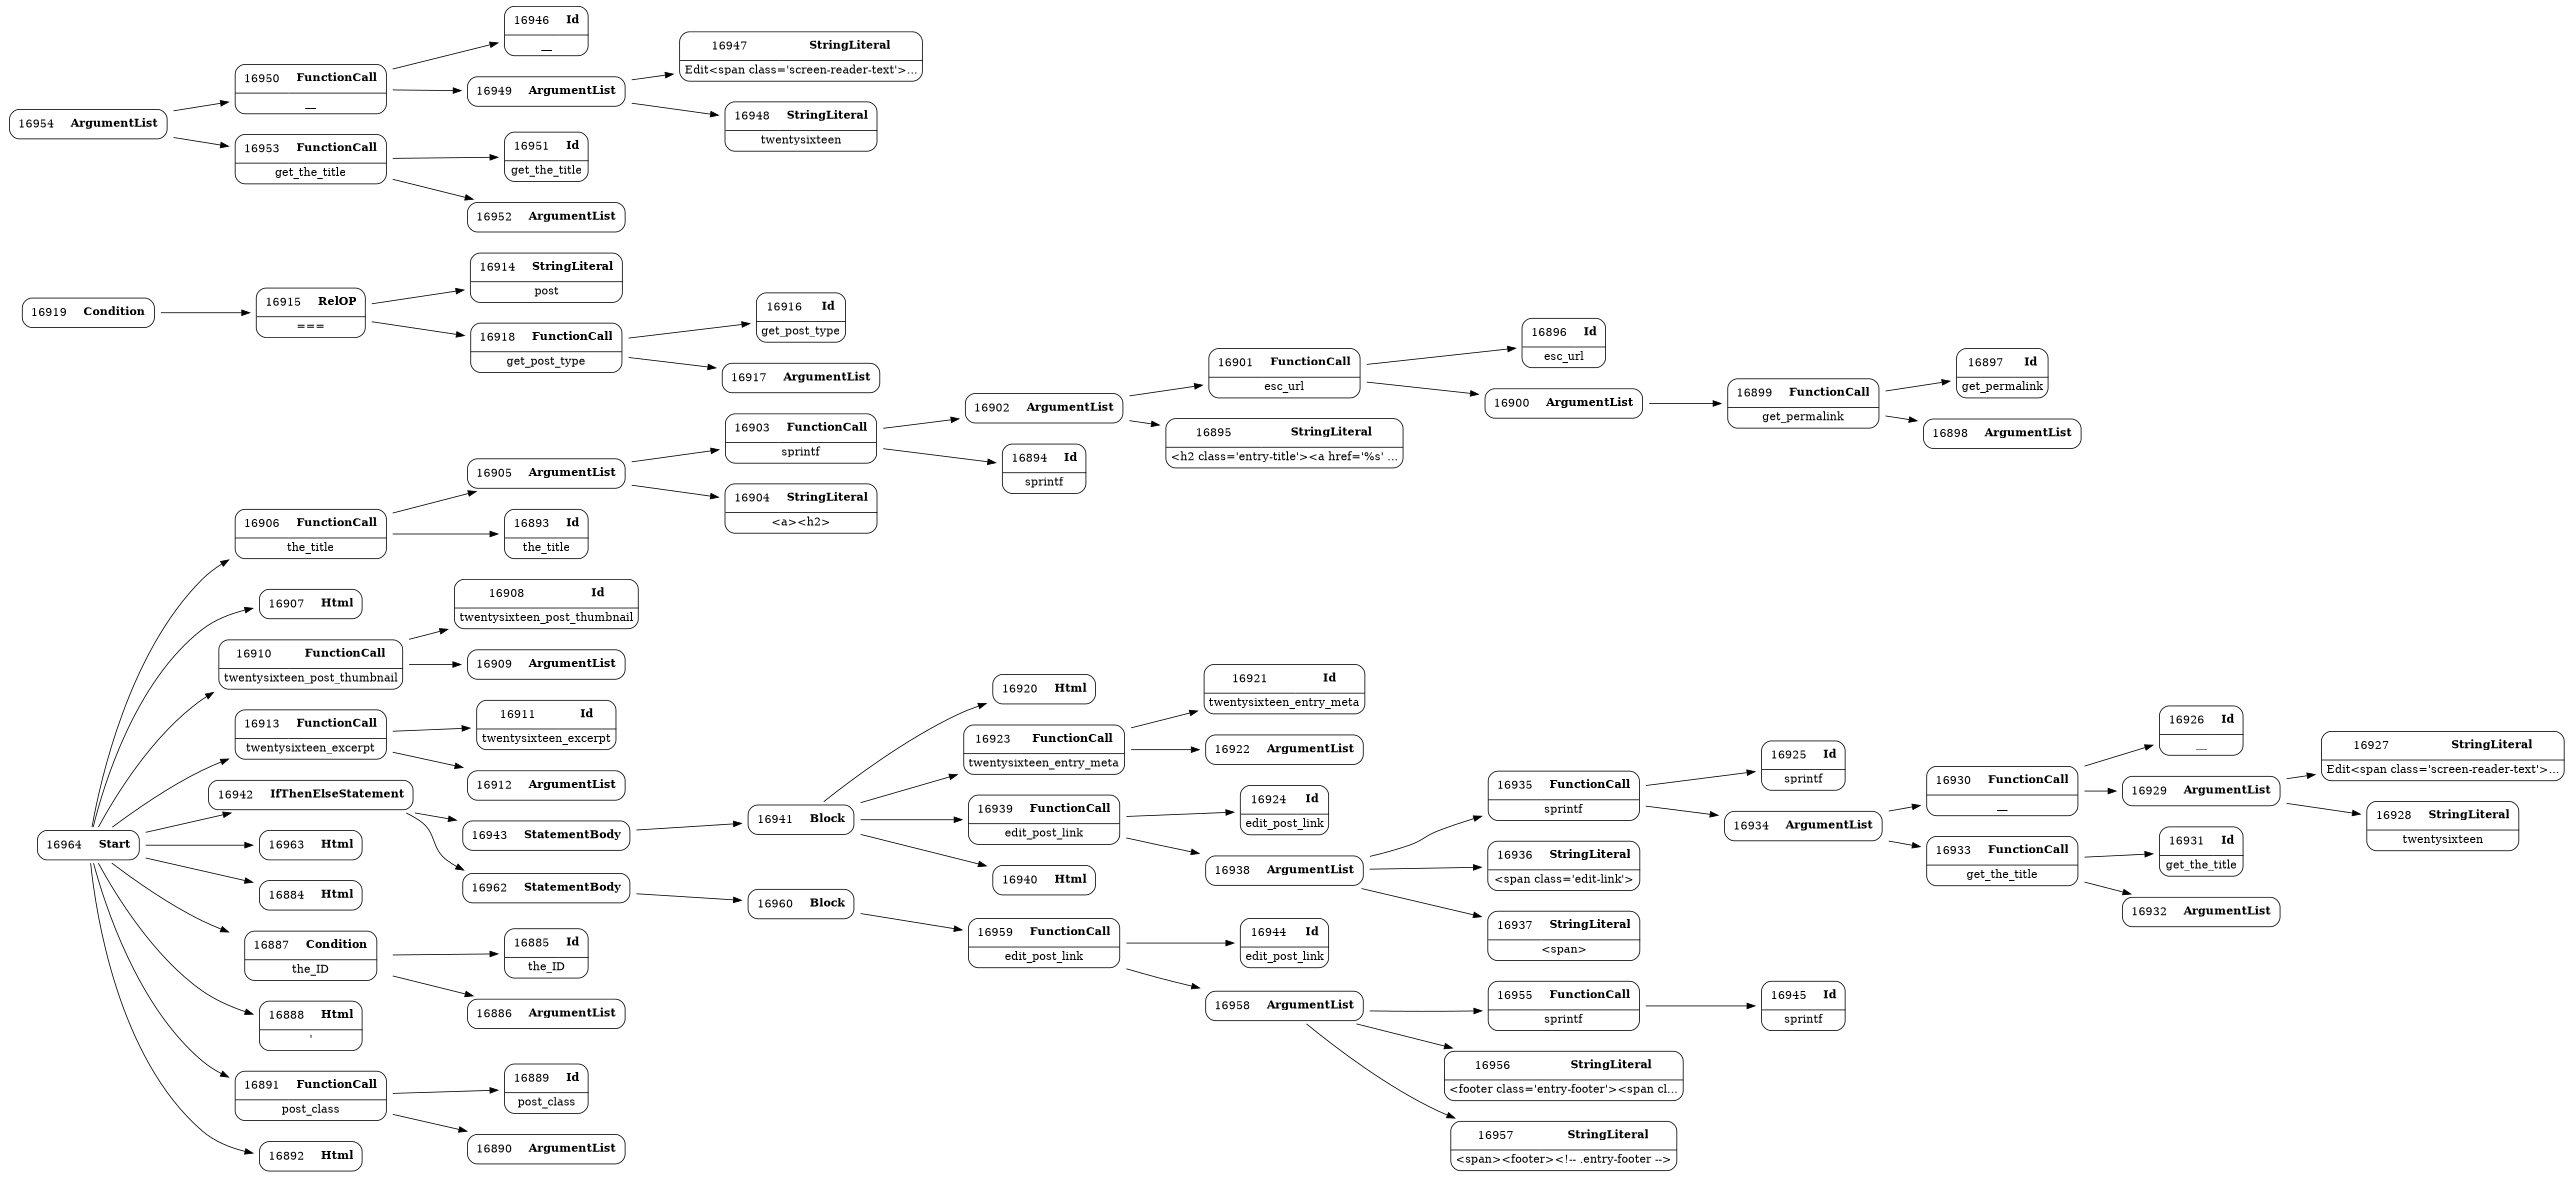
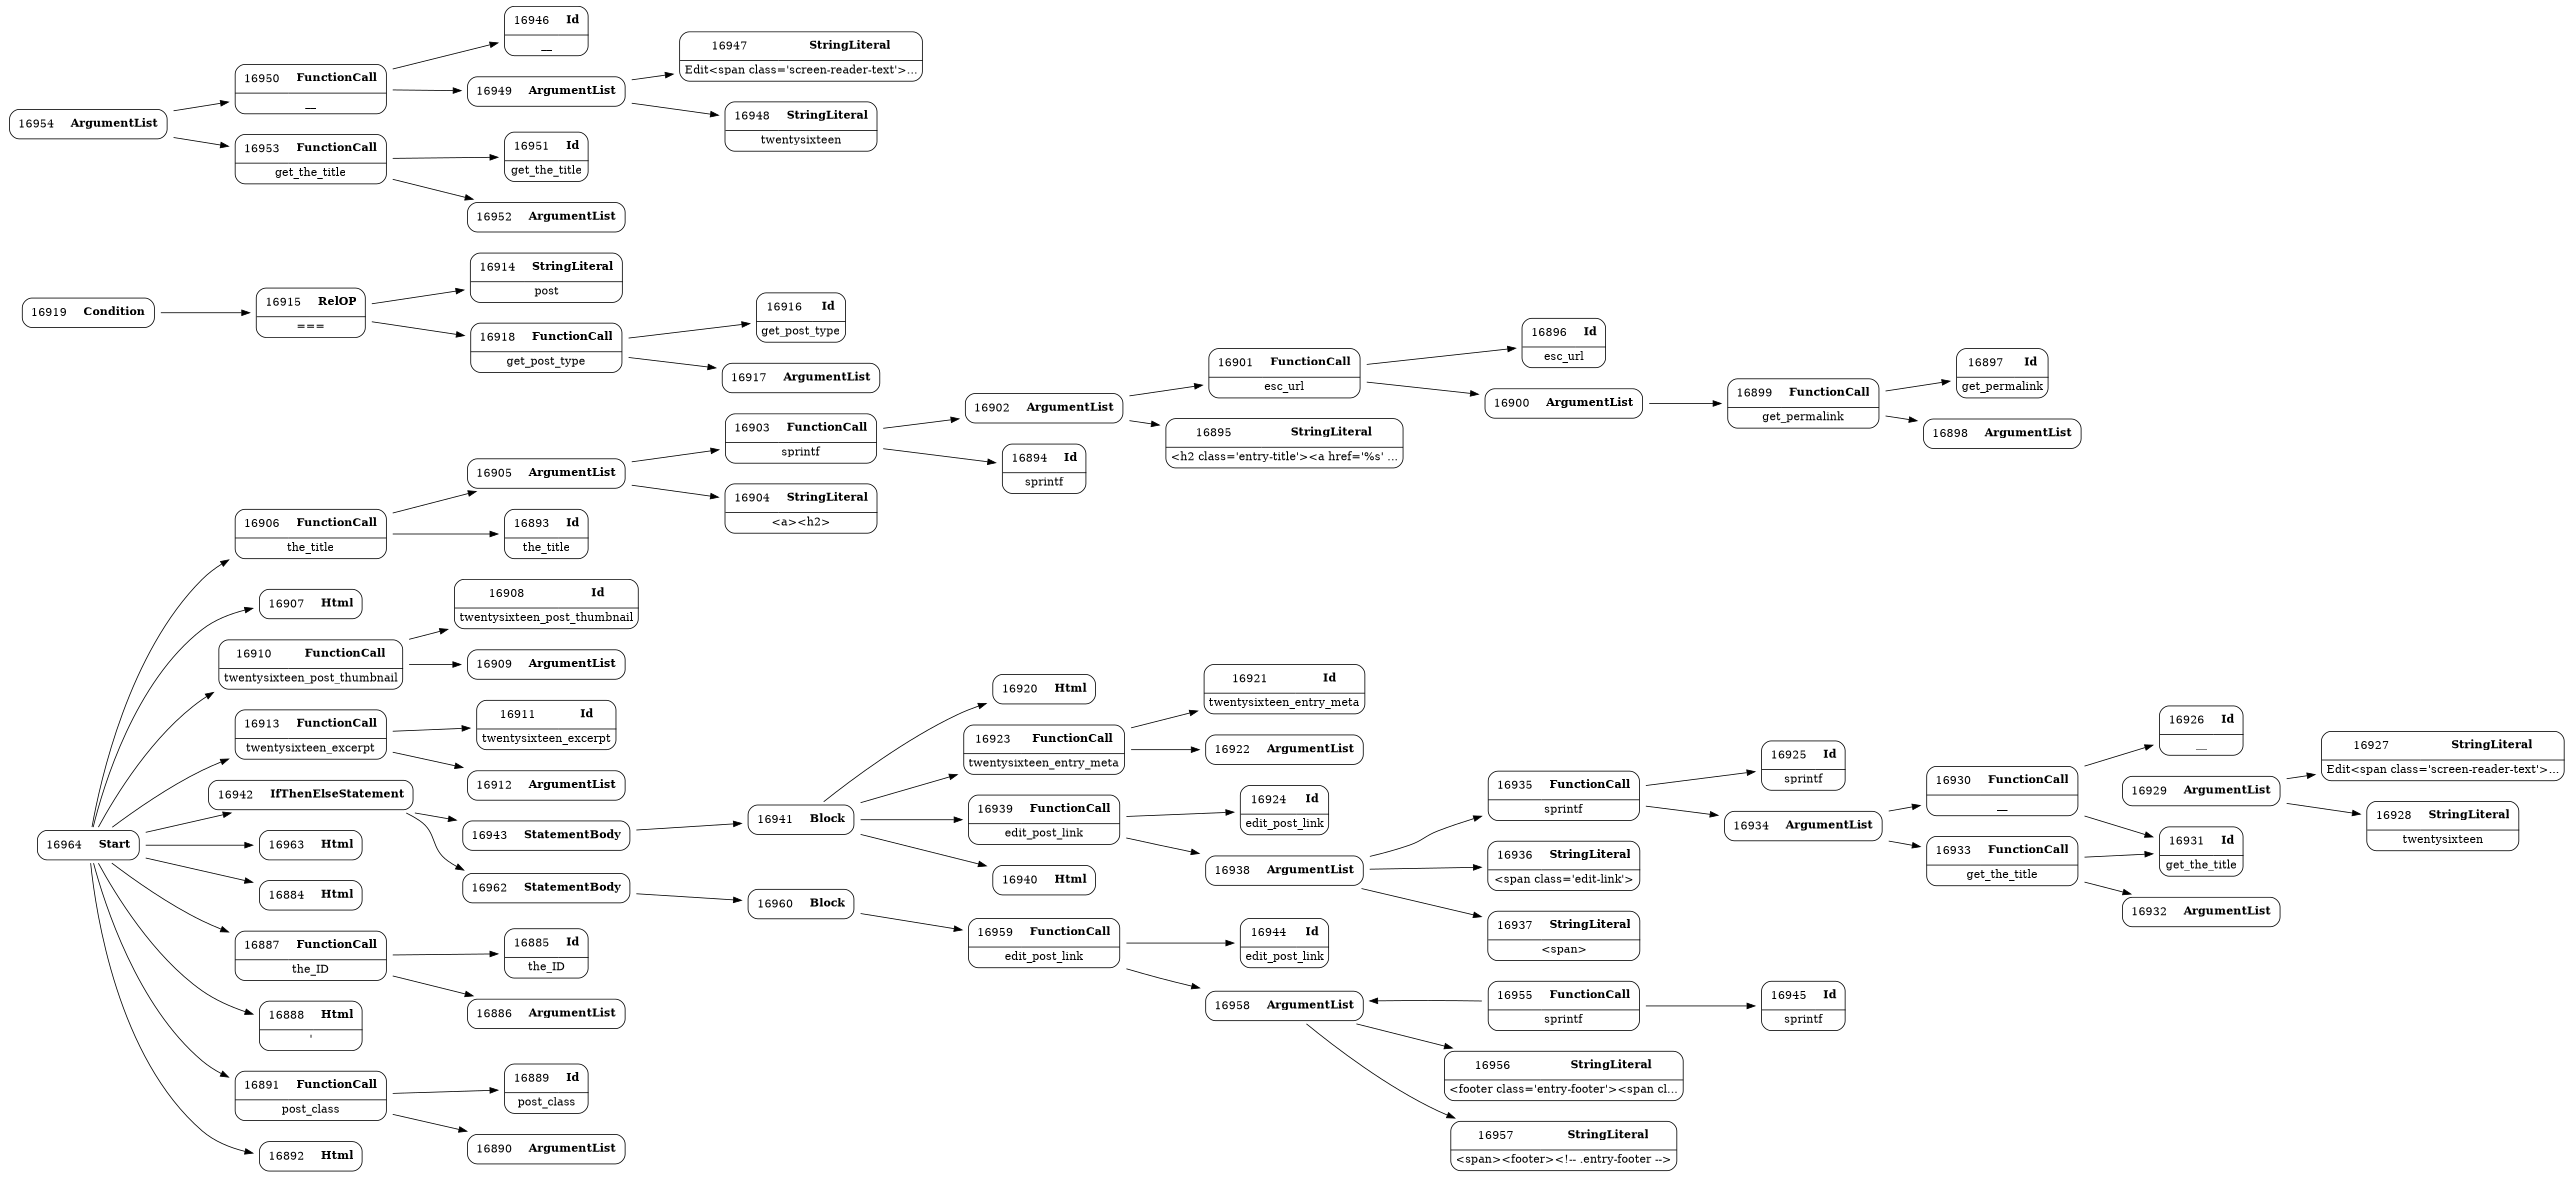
(2096, 791) -> (2115, 825)
(337, 945) -> (337, 945)
(1422, 1011) -> (1430, 1001)
